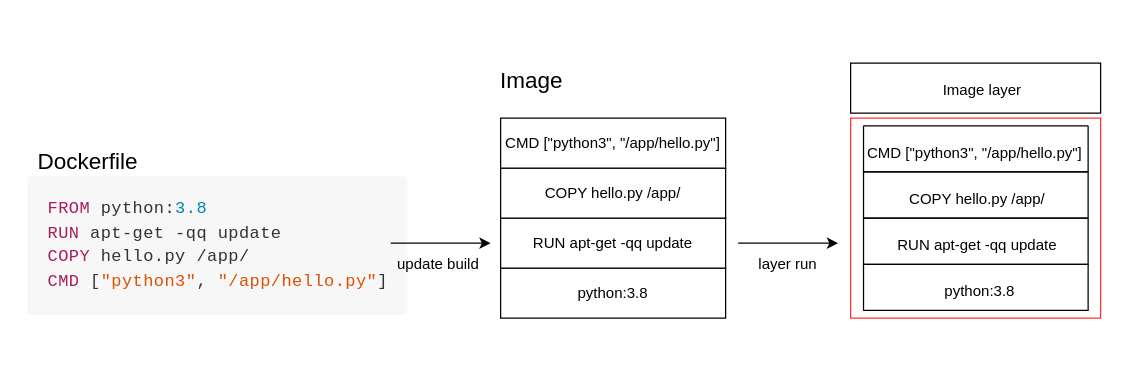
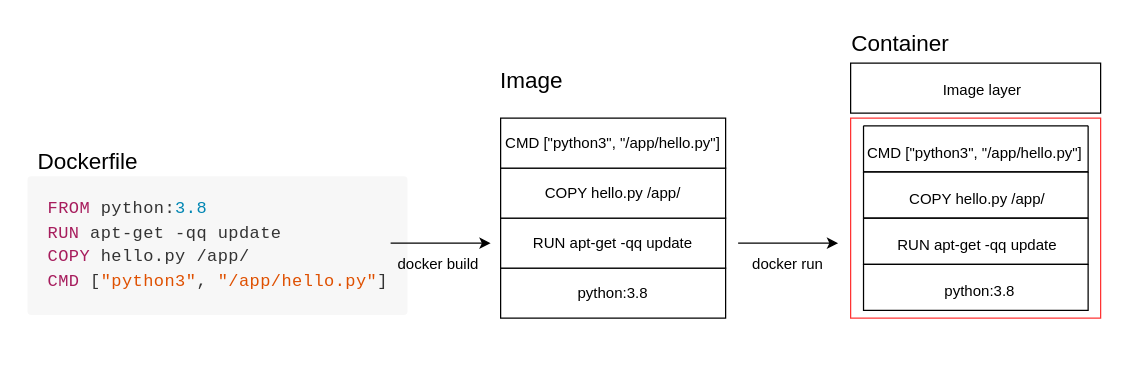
none -> (901, 44)
(441, 262) -> (441, 262)
(788, 262) -> (788, 262)
